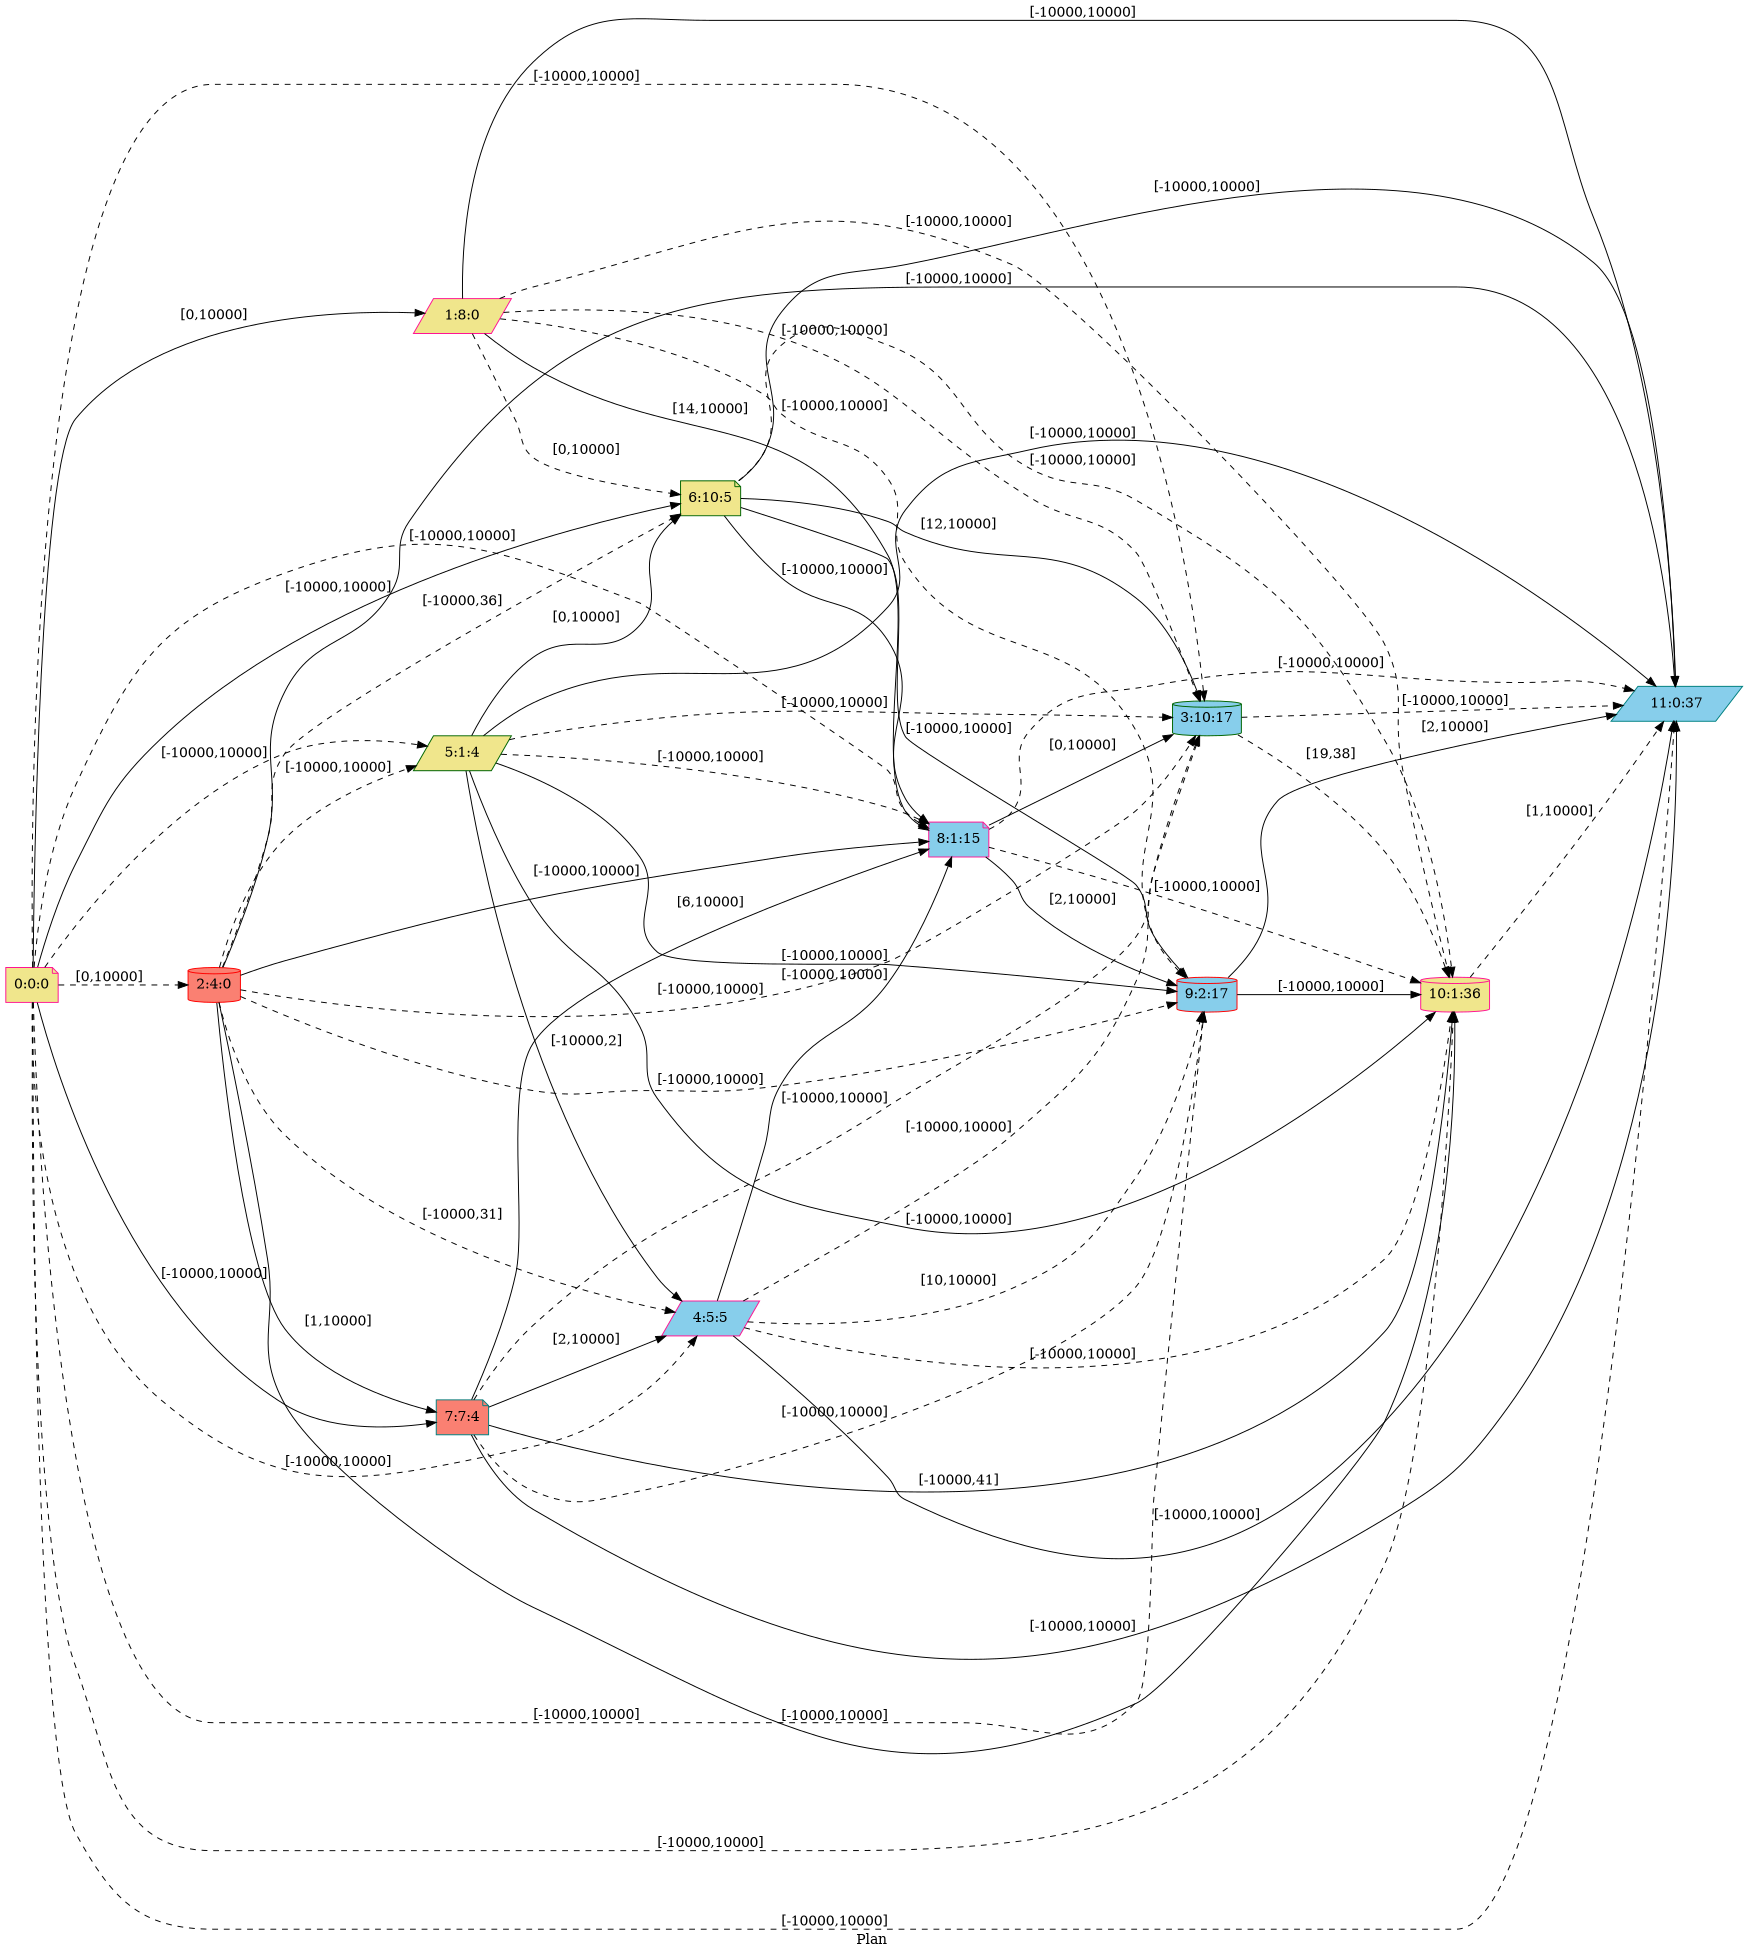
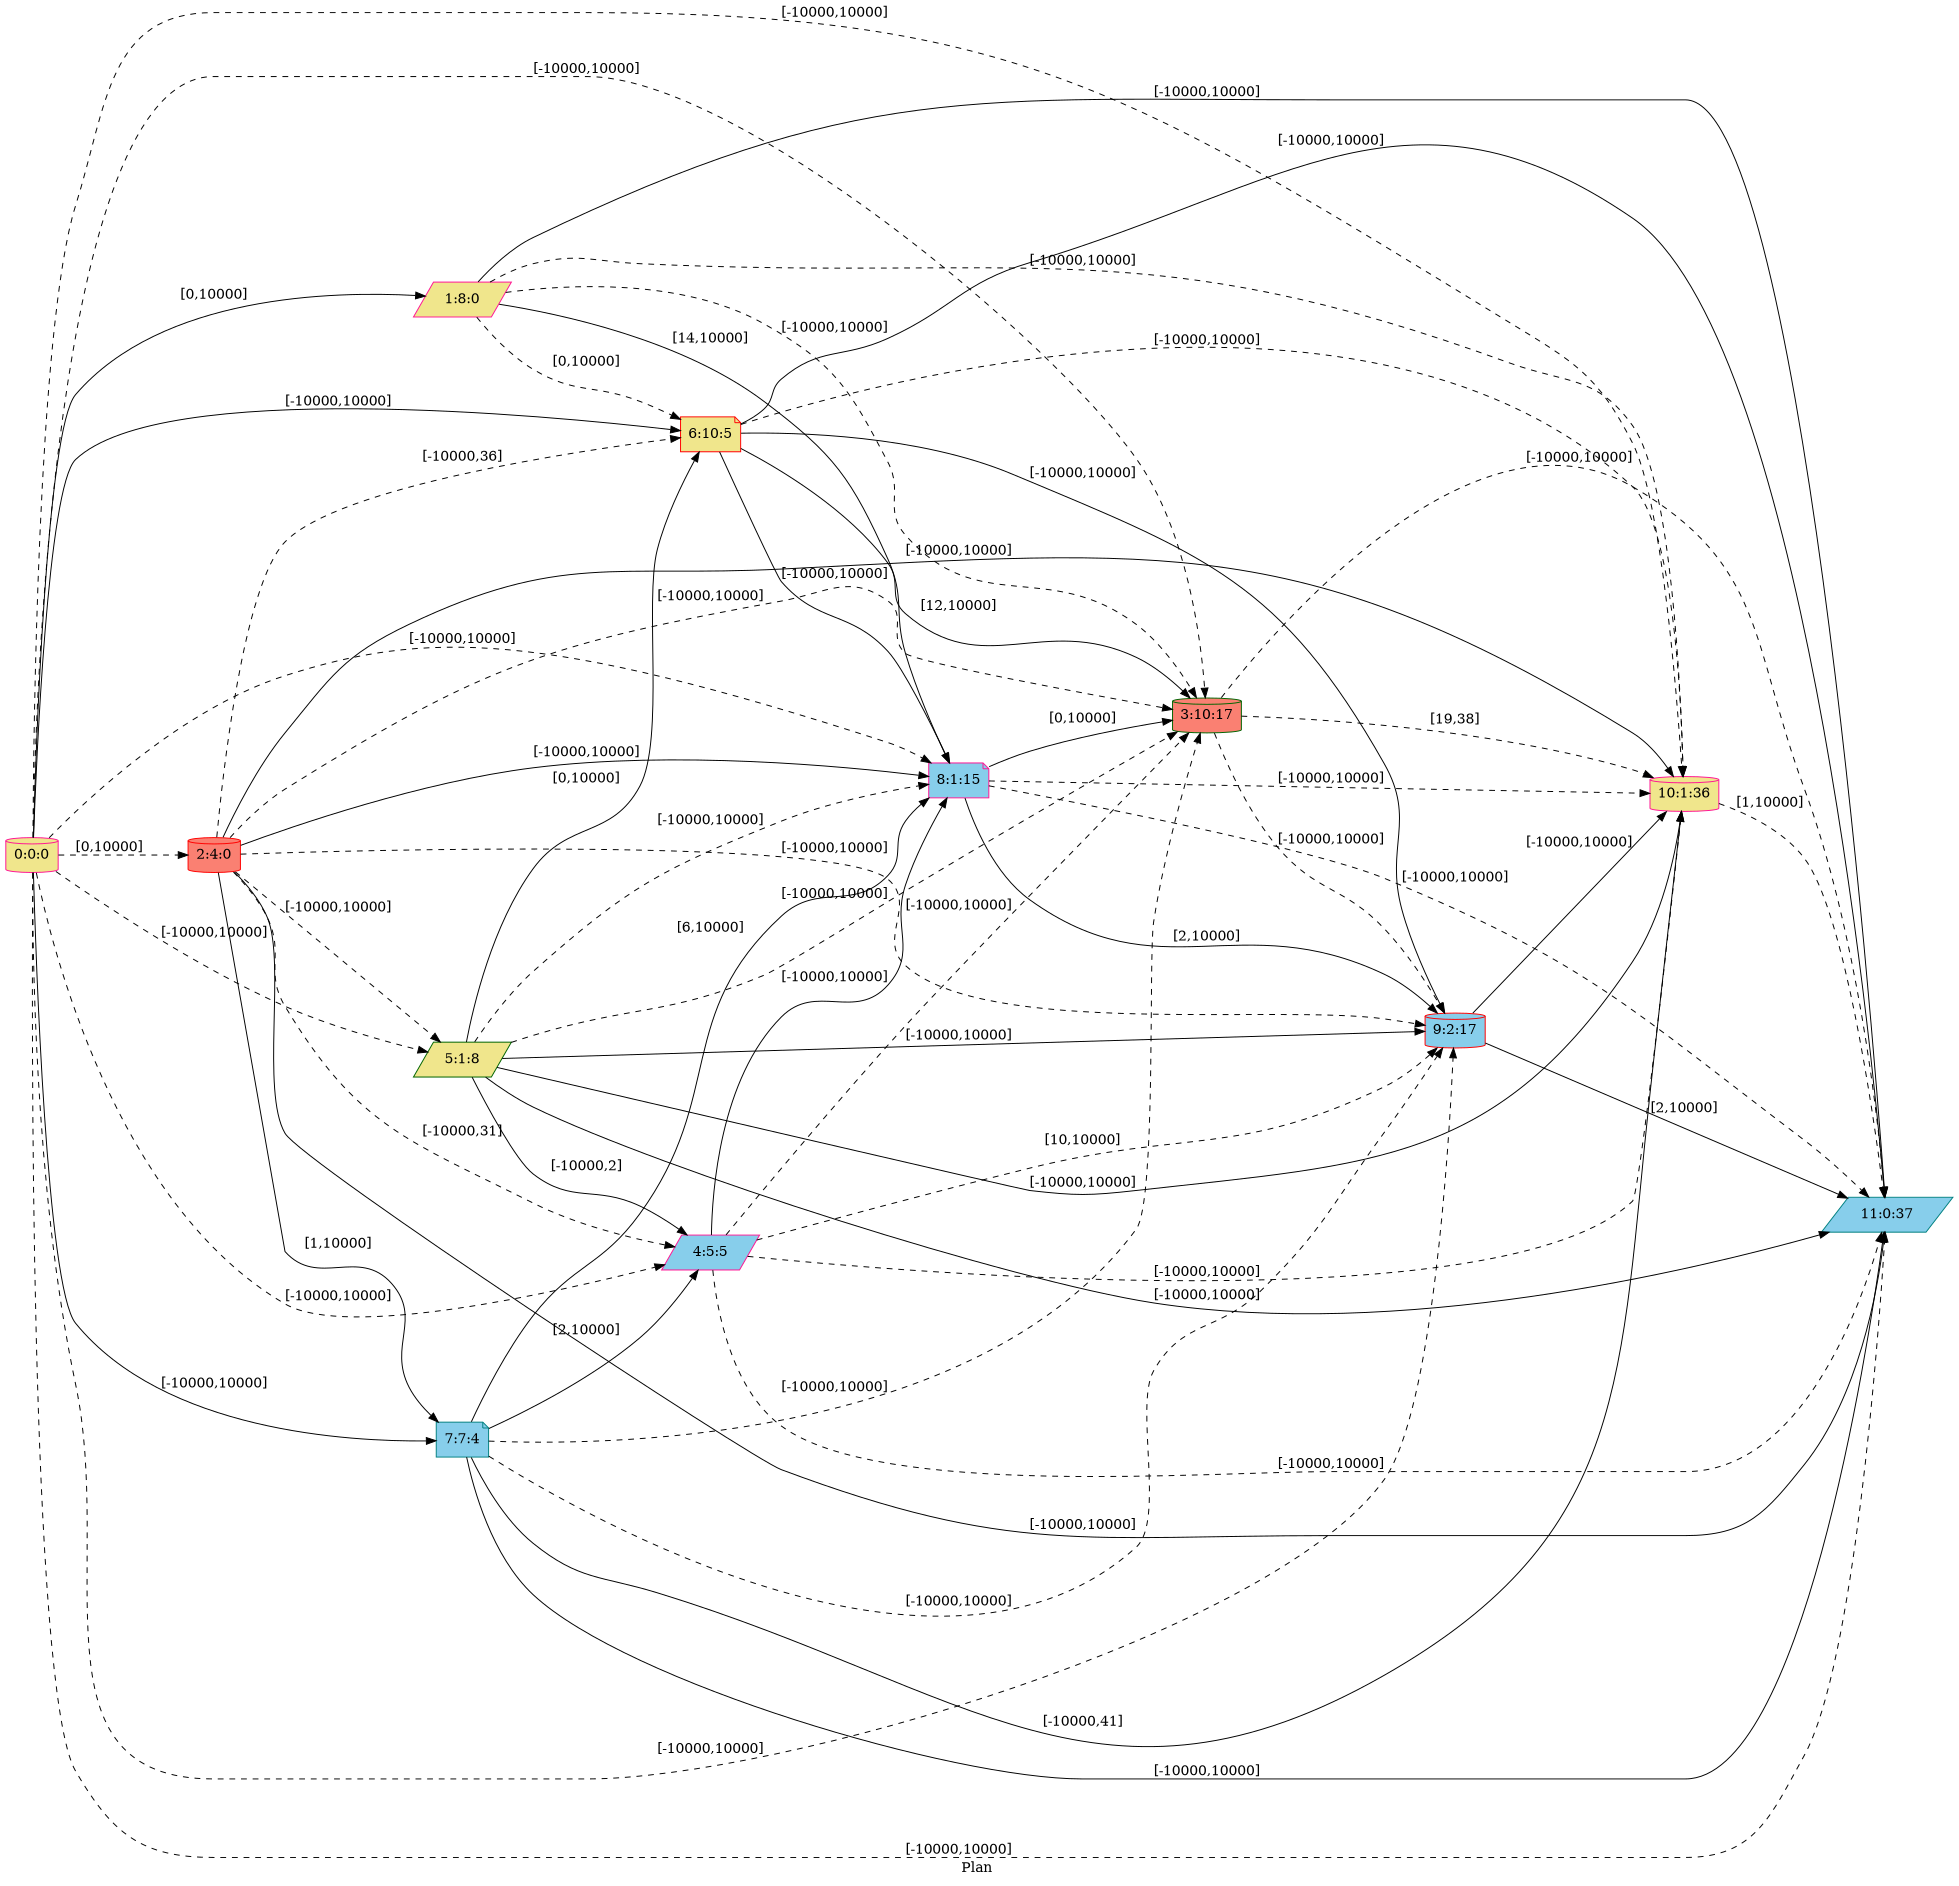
(711, 498) -> (711, 434)
(914, 574) -> (1314, 879)
(1207, 718) -> (1207, 715)
(462, 753) -> (462, 1060)
(32, 985) -> (32, 855)
(462, 1417) -> (462, 1440)
(1353, 1452) -> (1302, 1472)
